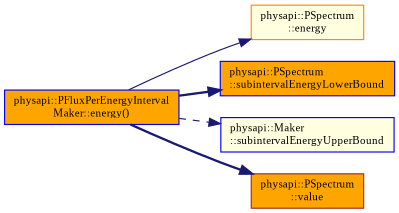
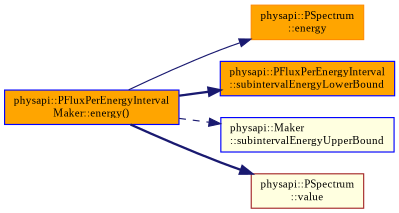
(307, 22) -> (307, 22)
(307, 79) -> (307, 79)
(307, 191) -> (307, 191)
